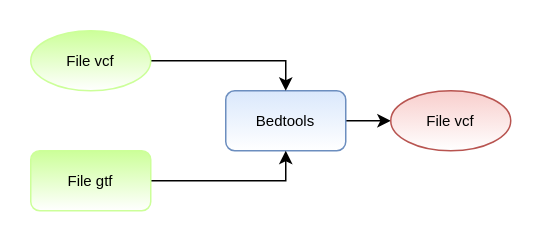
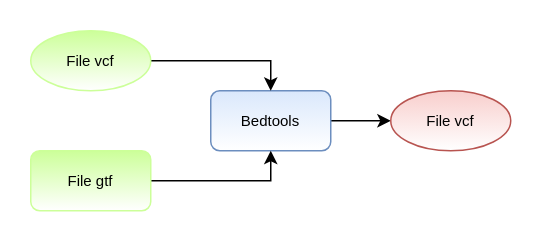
(286, 121) -> (271, 121)
